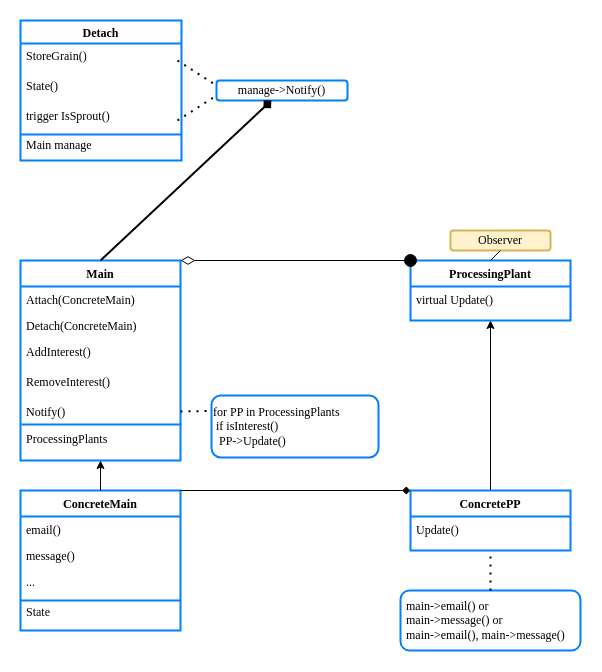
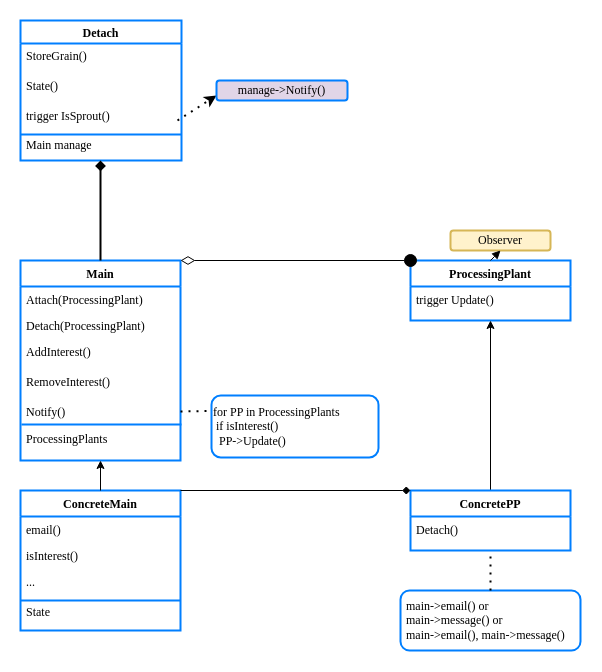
(194, 71) -> none
(282, 91) -> (282, 91)
(211, 99) -> (208, 101)
(182, 184) -> (101, 215)
(496, 255) -> (493, 258)
(92, 300) -> (100, 300)
(465, 300) -> (467, 300)
(92, 326) -> (100, 326)
(443, 530) -> (443, 530)
(56, 556) -> (65, 556)
